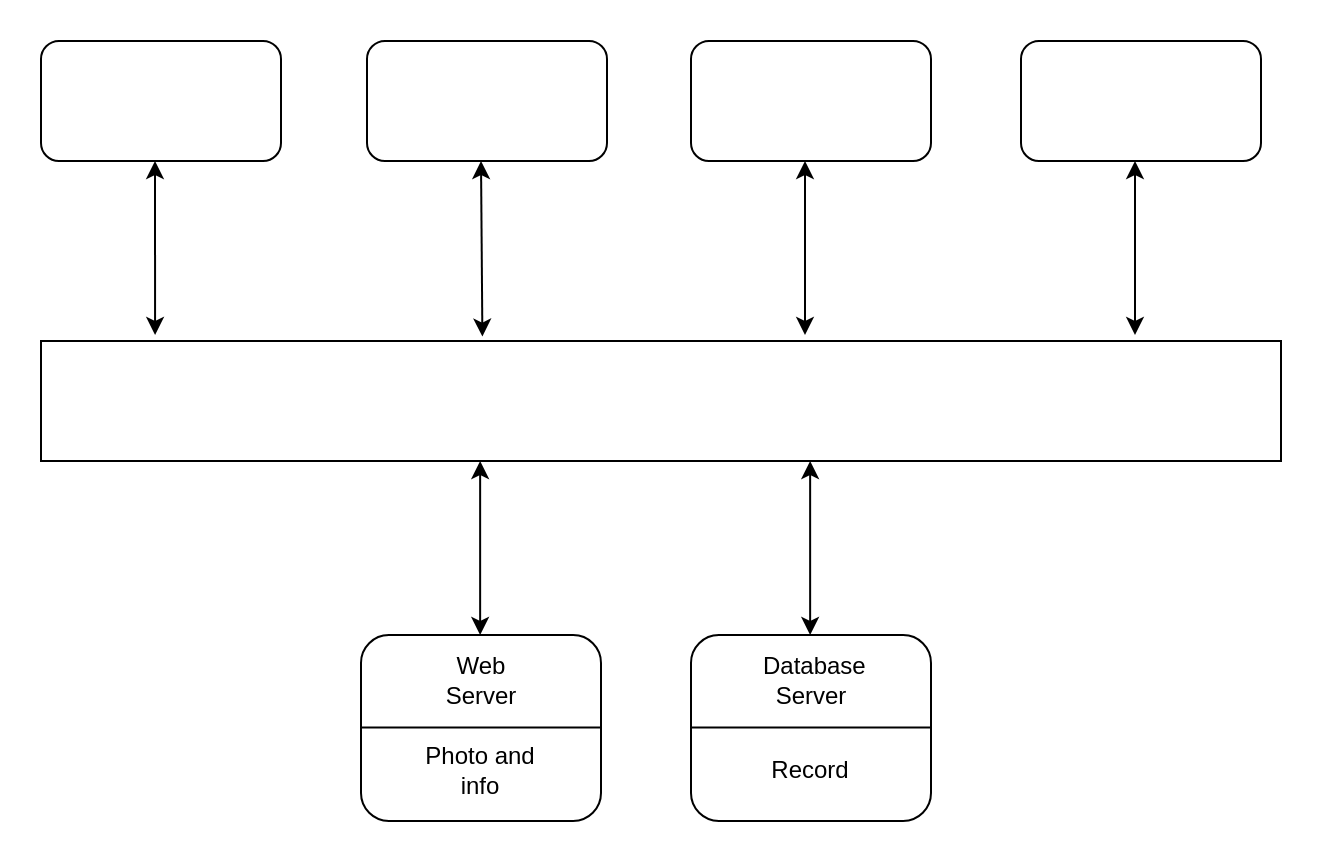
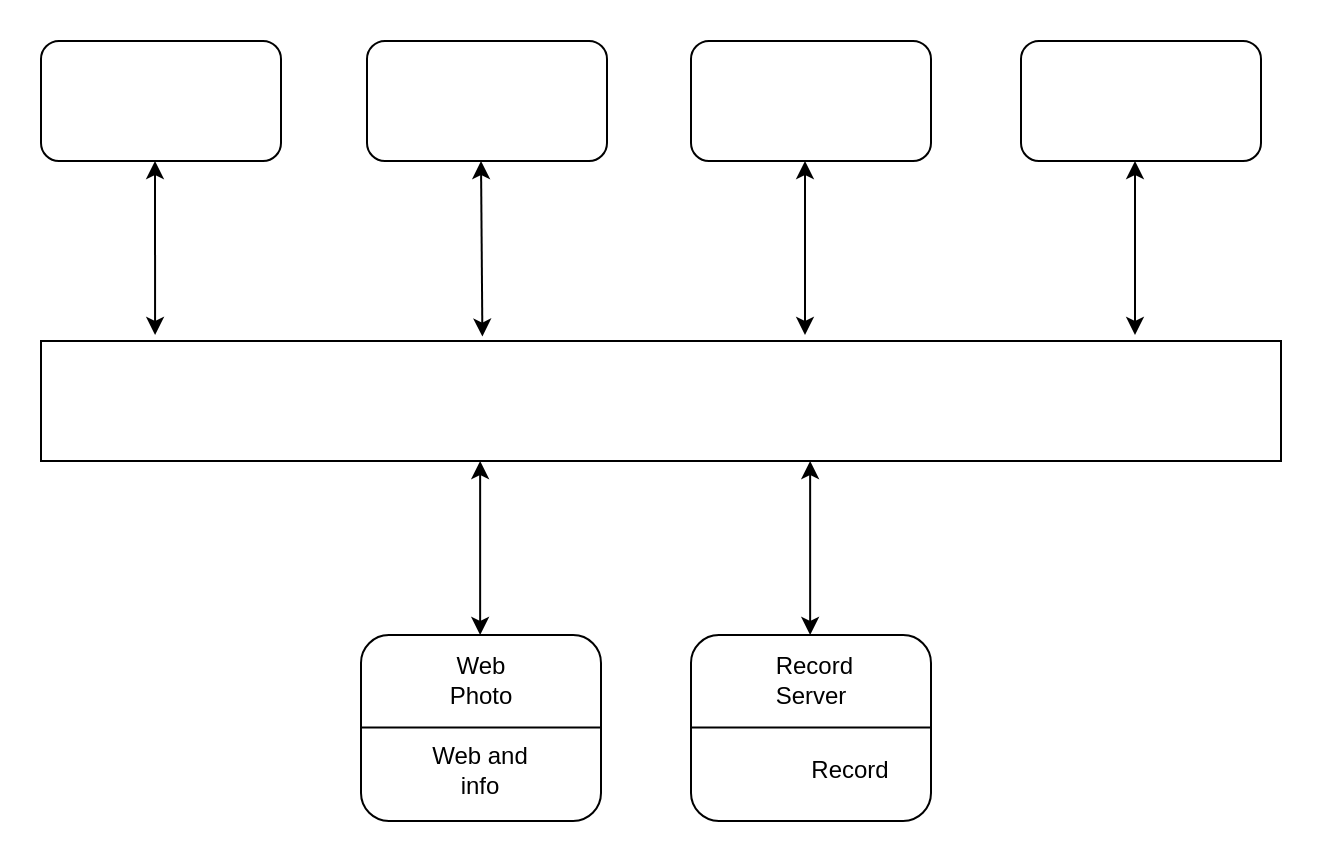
(482, 681) -> (482, 681)
(812, 681) -> (812, 681)
(481, 771) -> (481, 771)
(811, 771) -> (851, 771)
